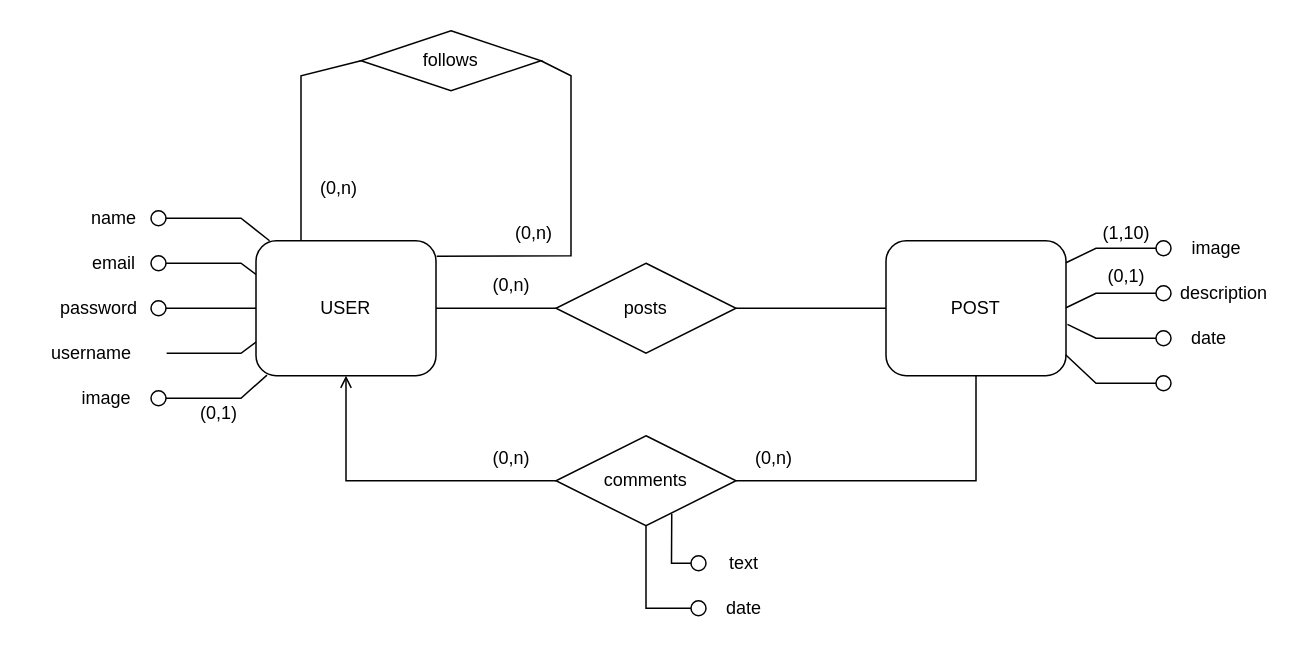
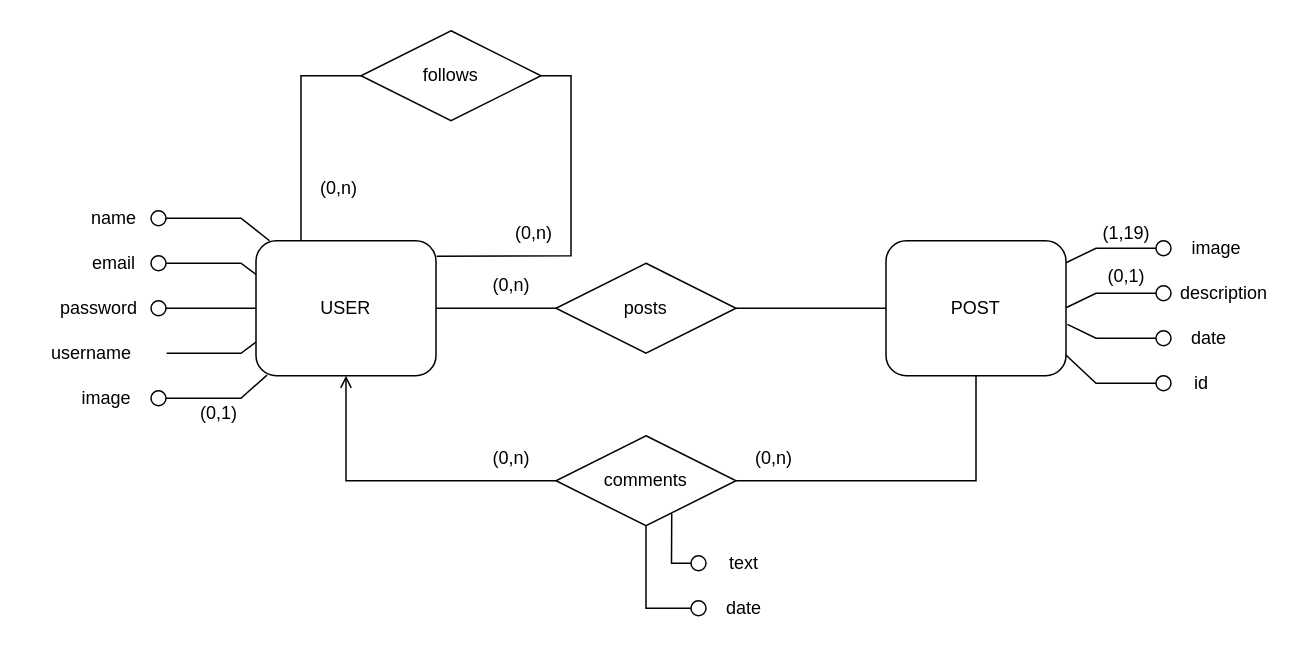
(451, 61) -> (451, 76)
(1127, 233) -> (1127, 233)
none -> (1201, 383)
